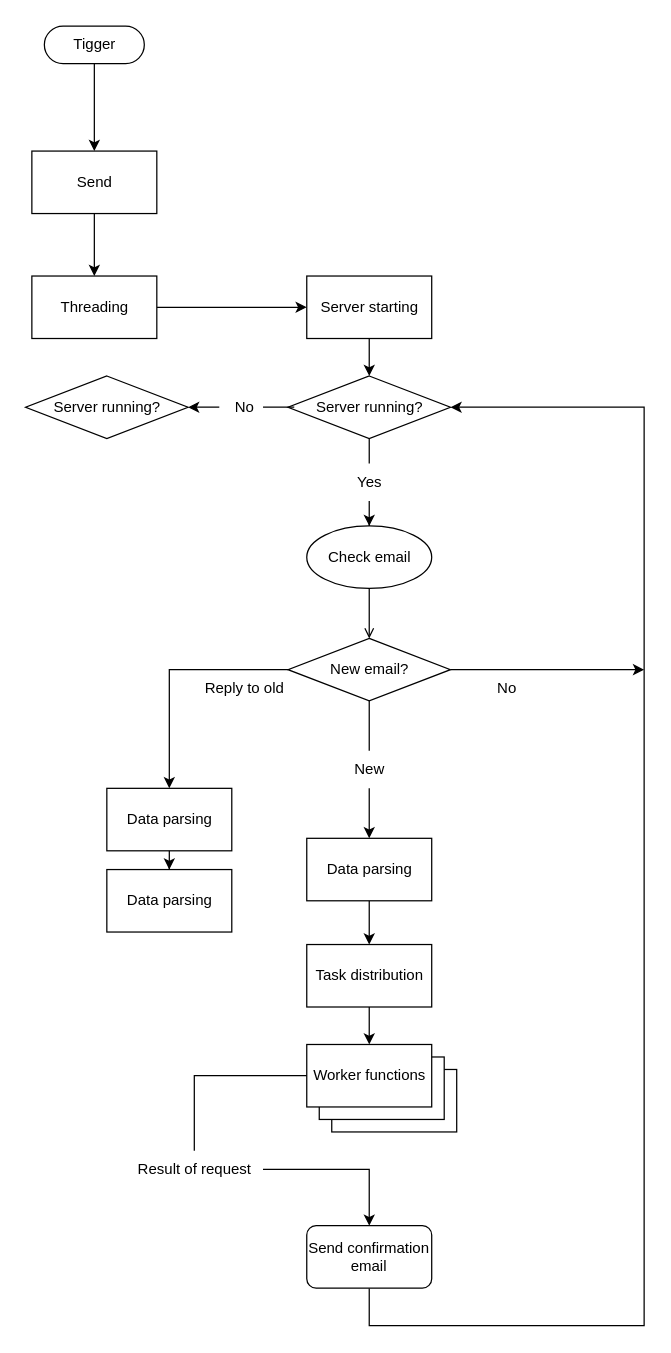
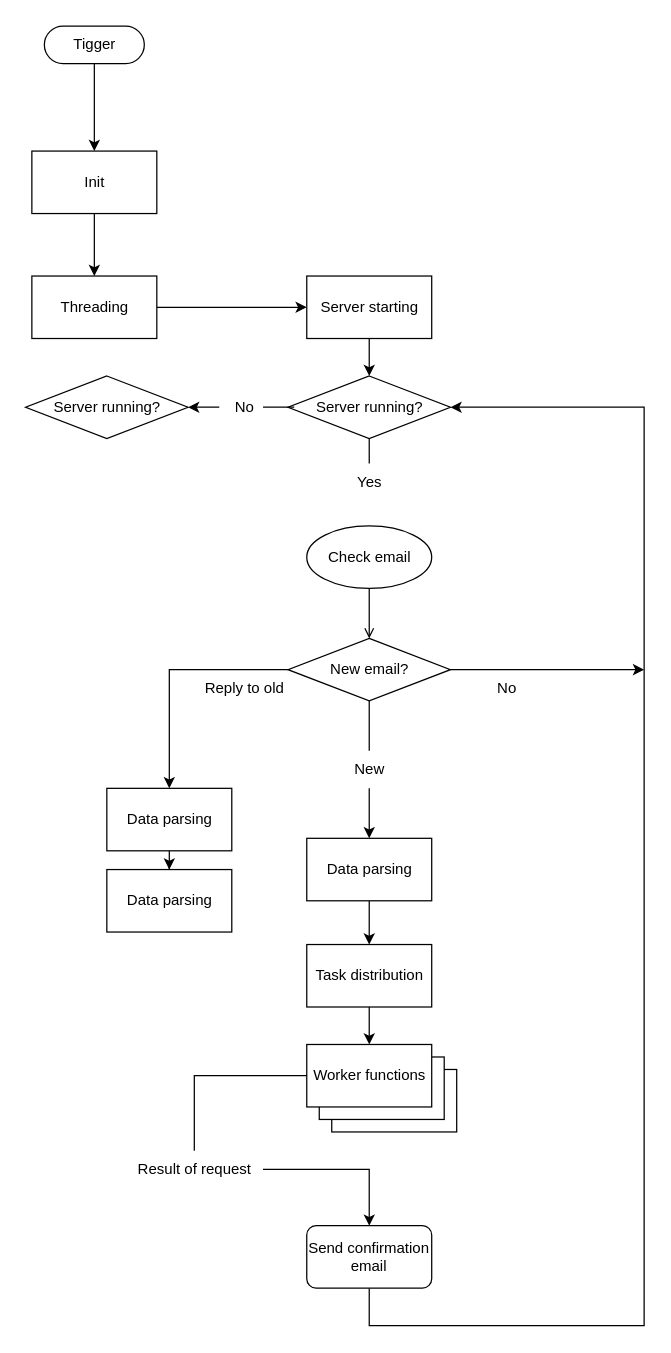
(95, 182) -> (95, 182)
(369, 518) -> none
